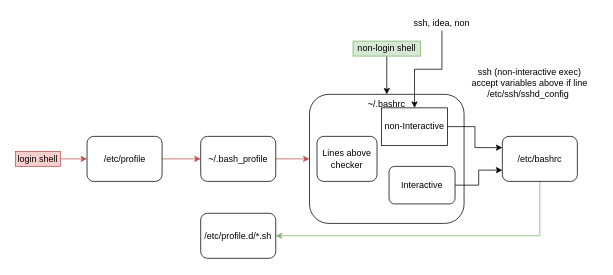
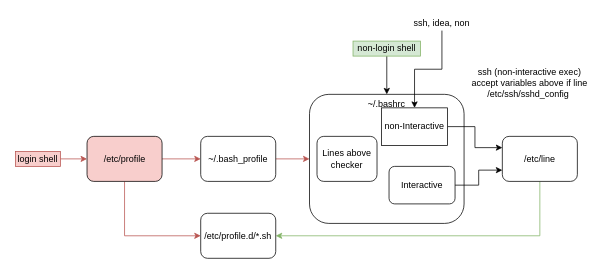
(125, 159) -> (125, 159)
(540, 159) -> (540, 159)
none -> (133, 236)
